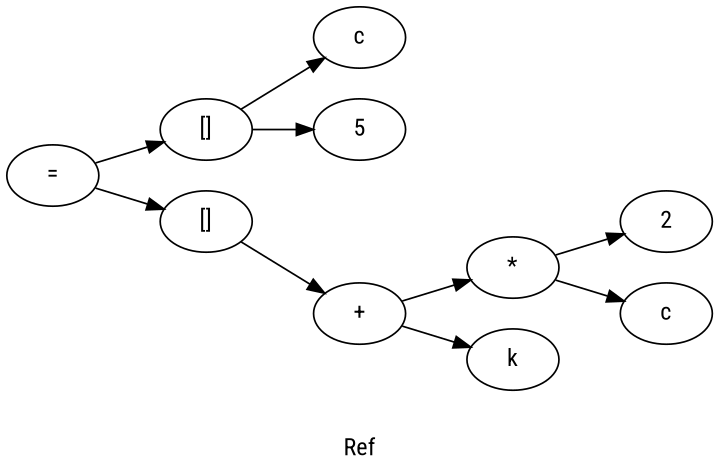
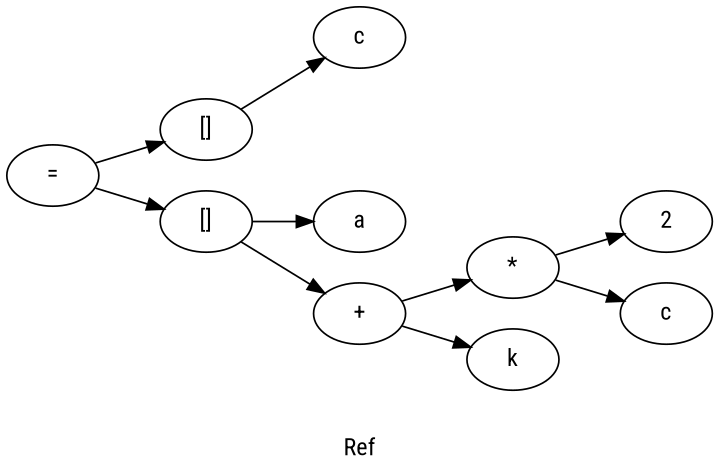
(360, 130) -> none
none -> (360, 222)
